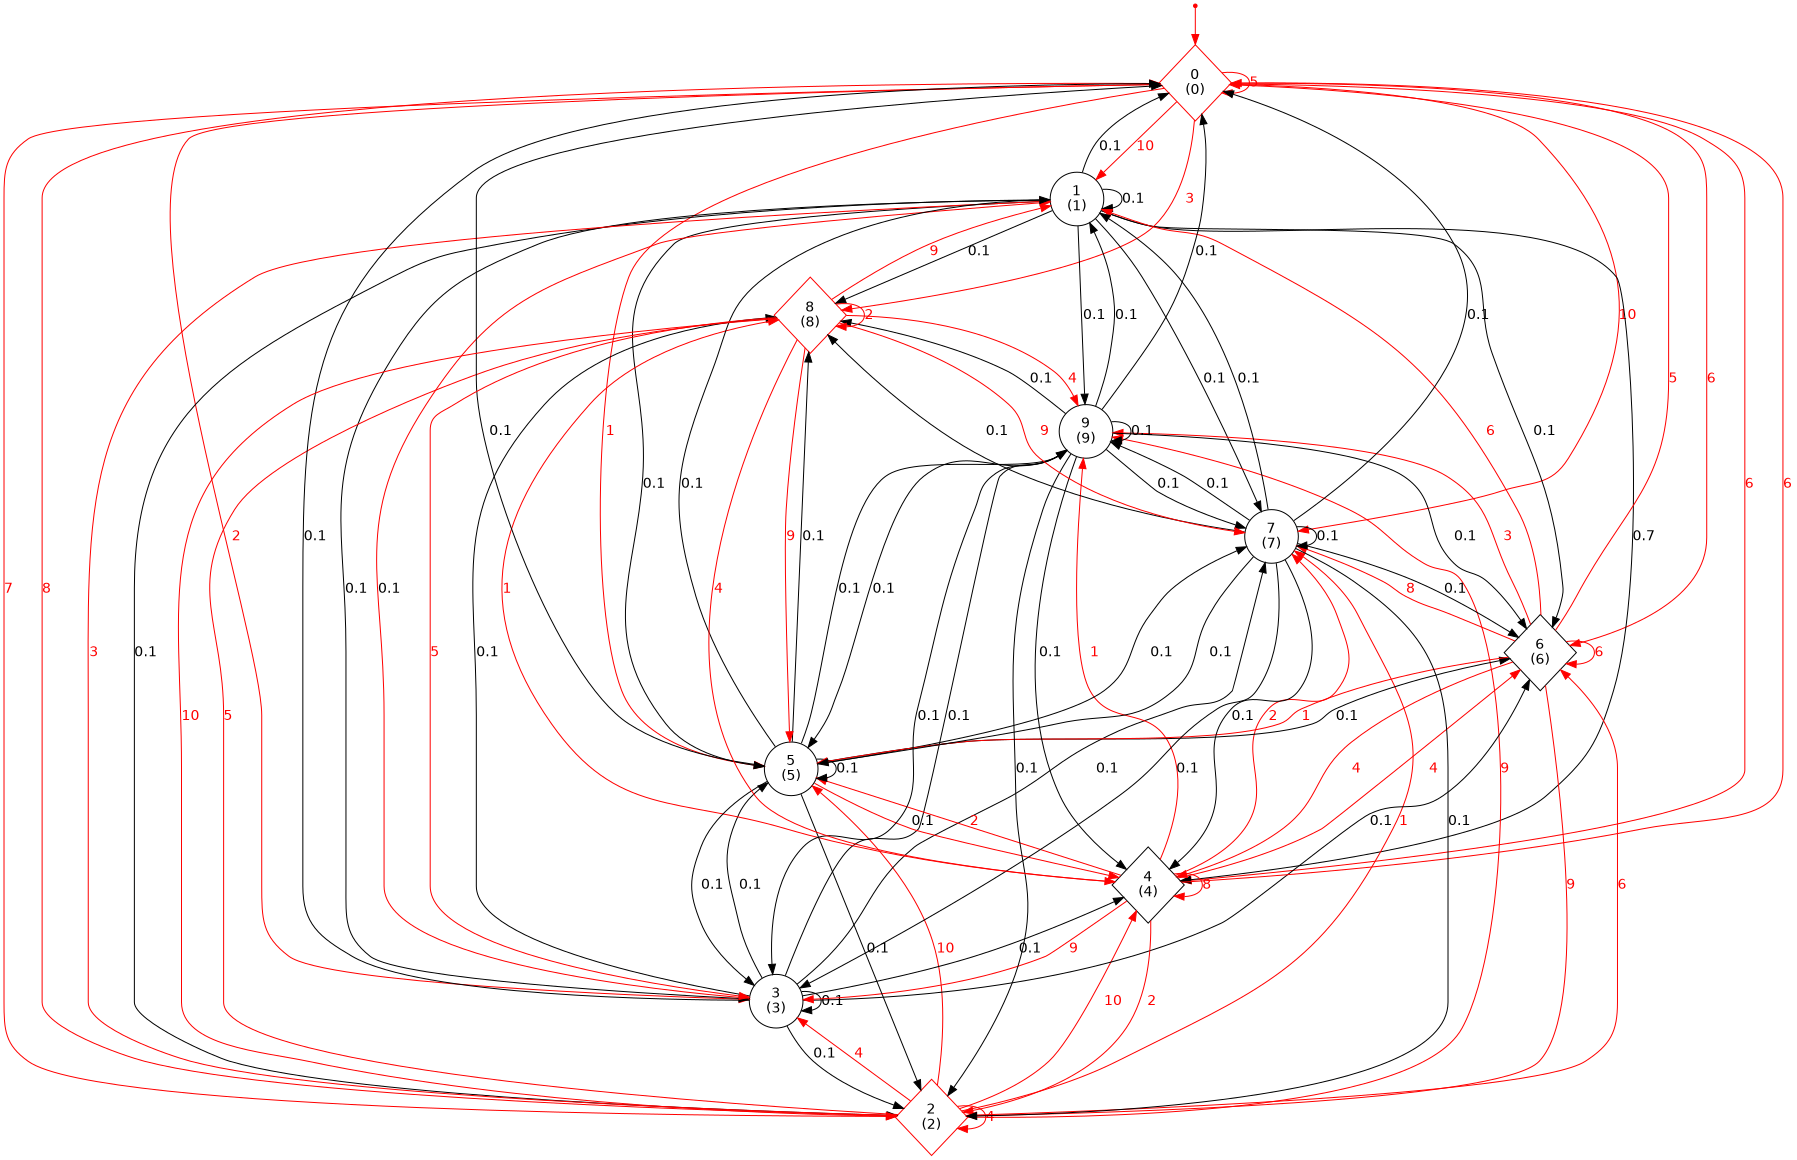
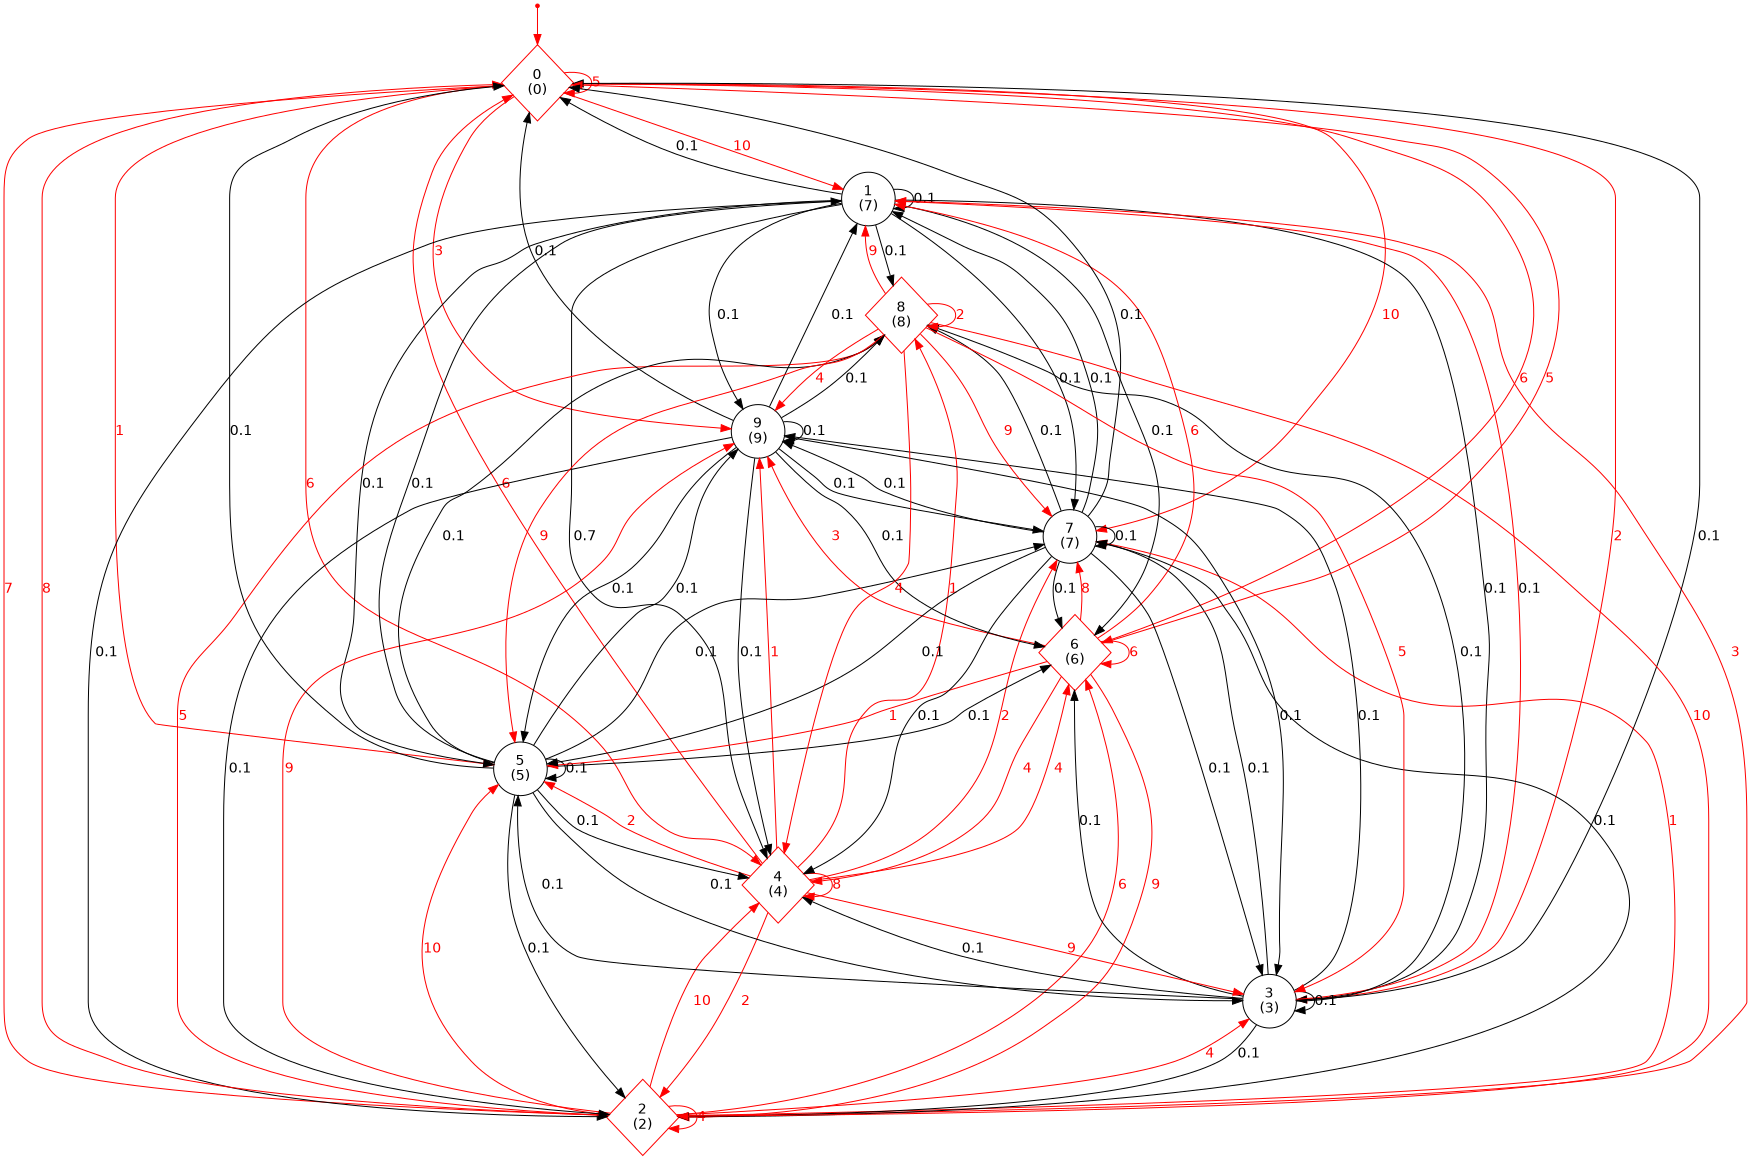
(1077, 199) -> (868, 199)
(1063, 267) -> (456, 332)
(1540, 653) -> (1075, 653)
(958, 841) -> (630, 849)
(1148, 885) -> (778, 885)
